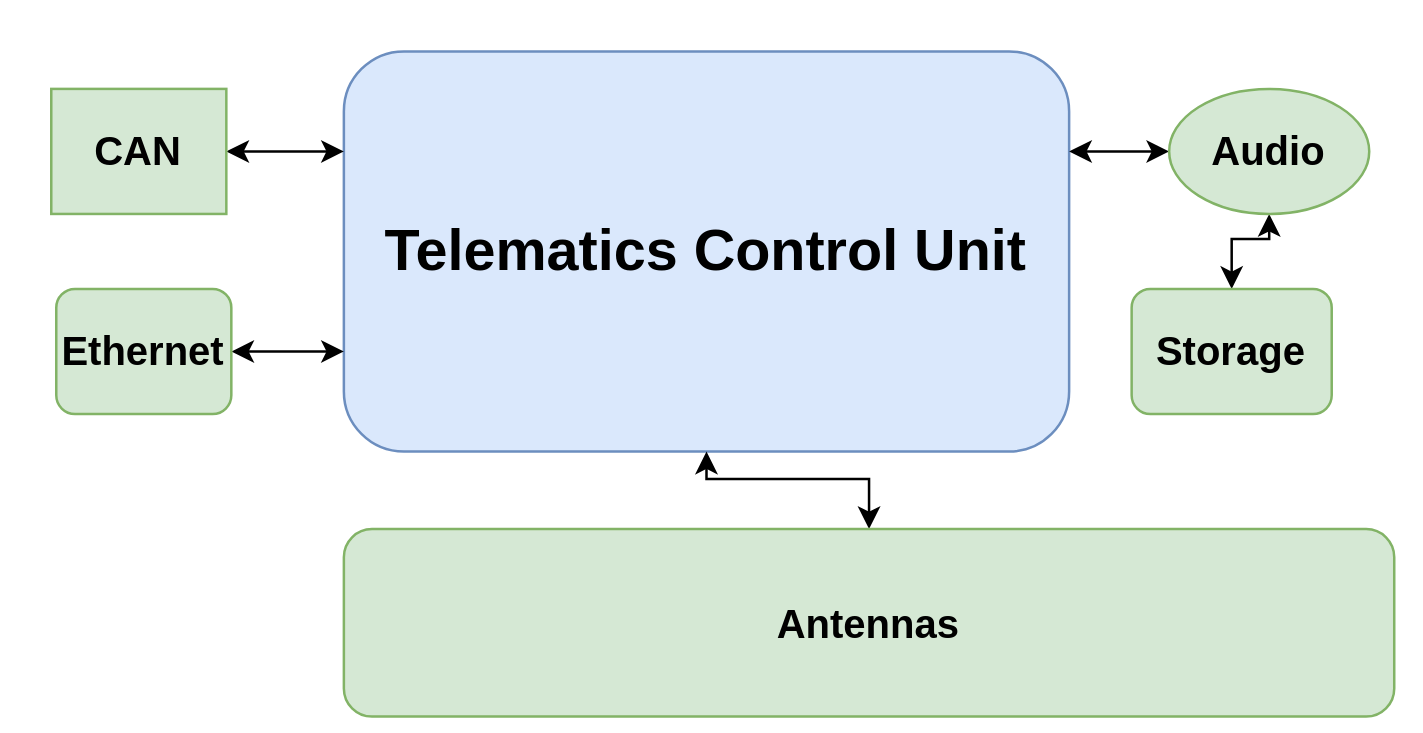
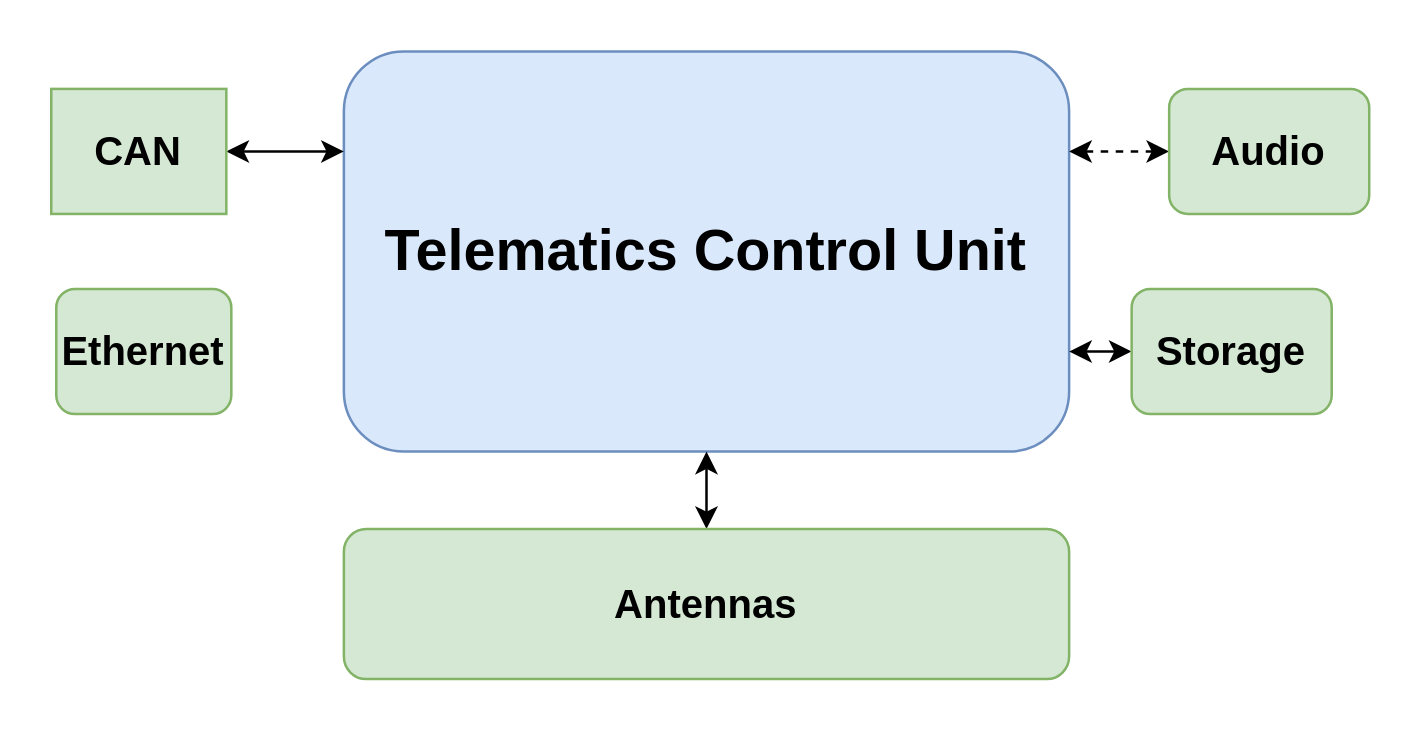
(1121, 151) -> (1121, 151)
(1269, 151) -> (1269, 151)
(1237, 239) -> (1099, 351)
(288, 351) -> none
(869, 623) -> (706, 604)
